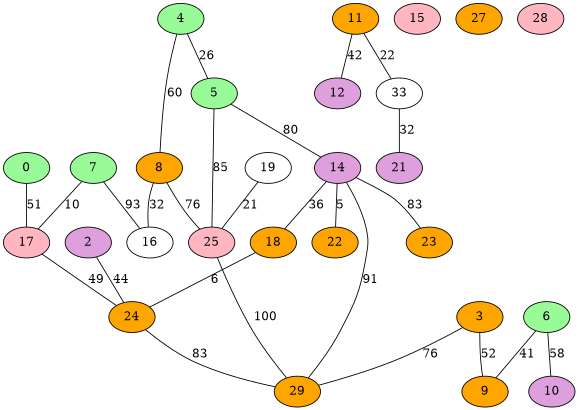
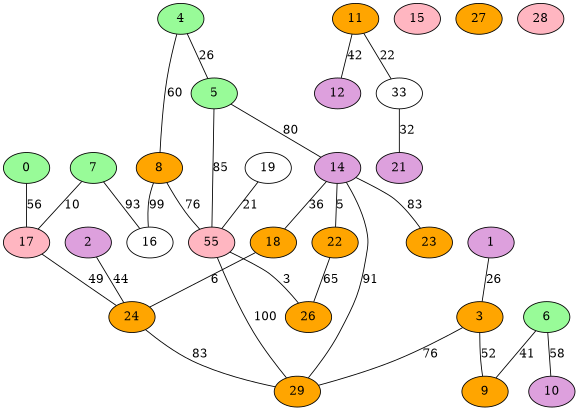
(35, 205) -> (35, 205)
(157, 205) -> (157, 205)
(212, 243) -> (212, 243)
none -> (491, 243)
none -> (308, 317)
